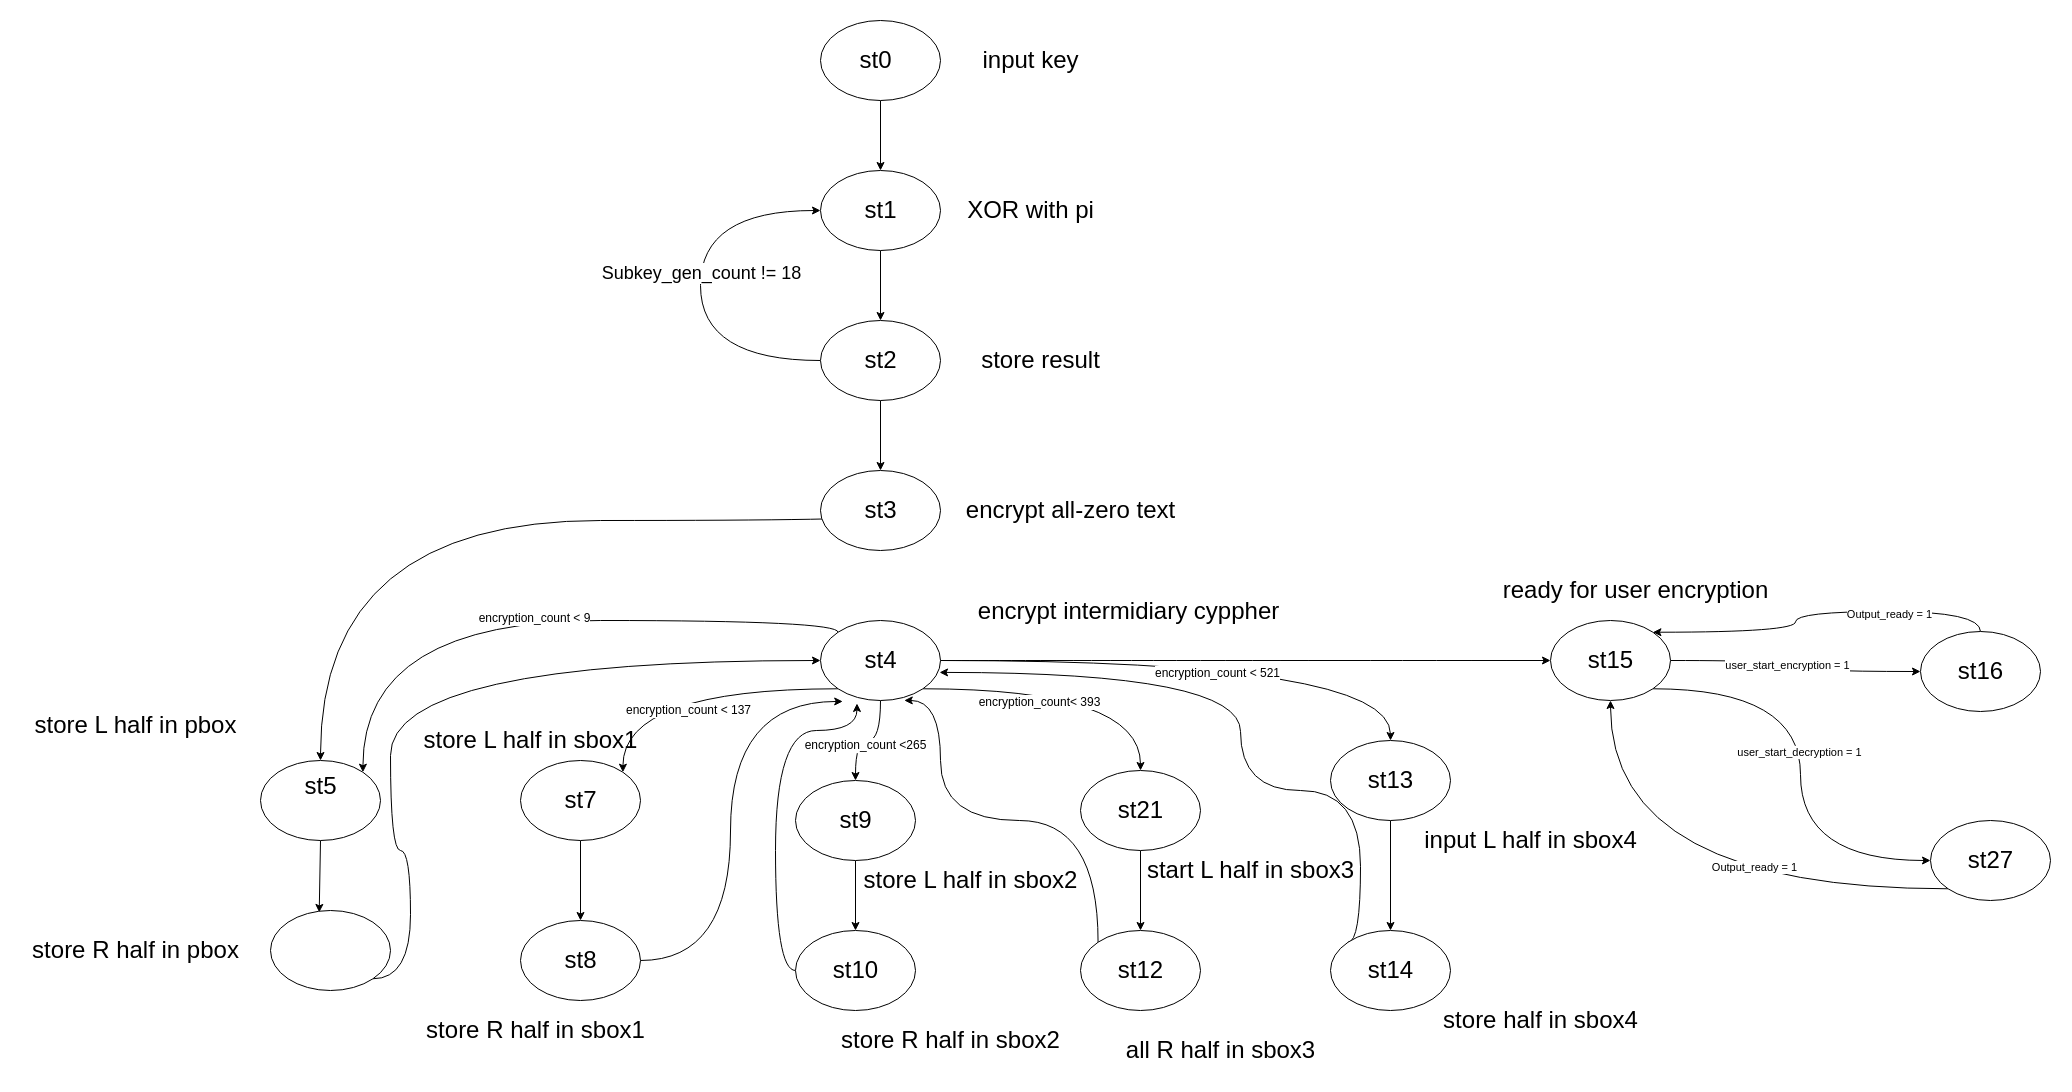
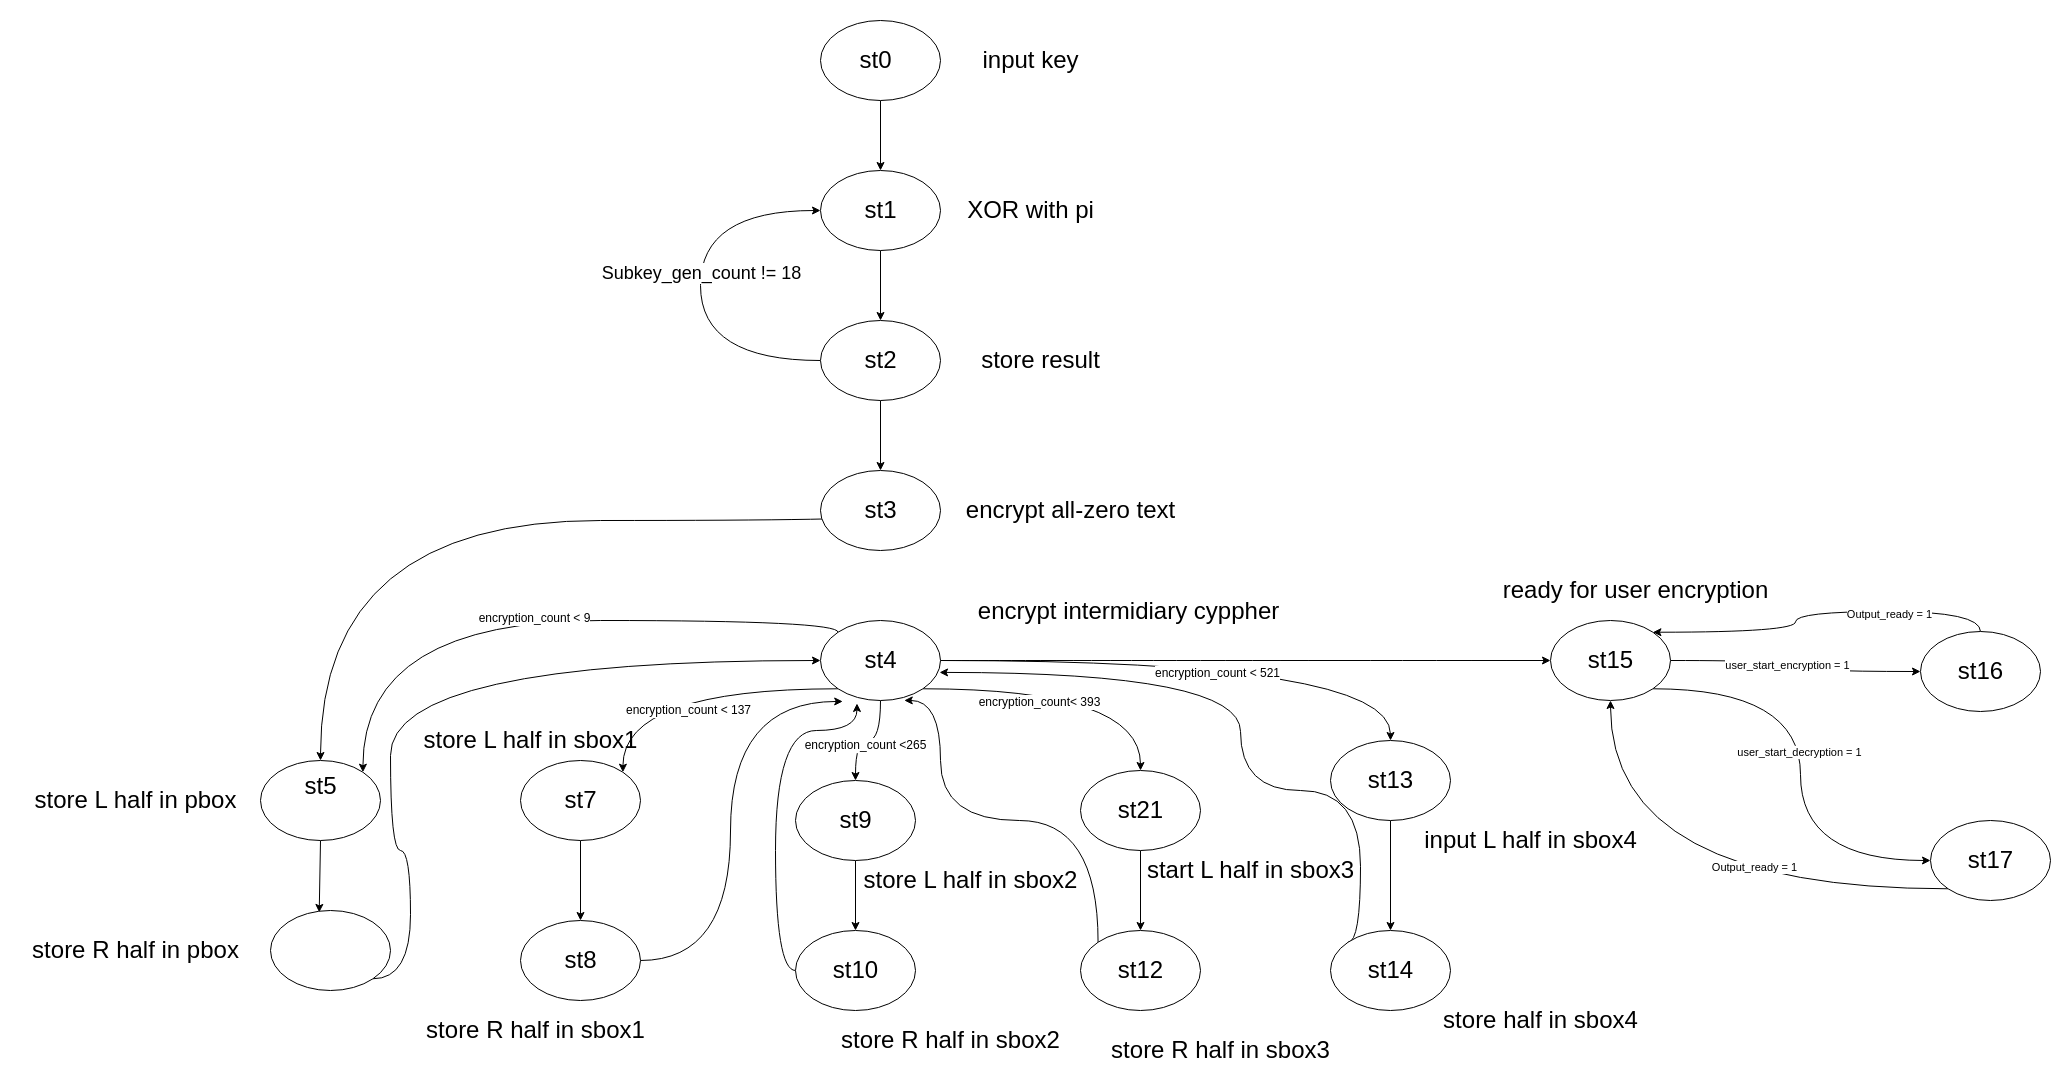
(136, 726) -> (136, 801)
(1991, 861) -> (1991, 861)
(1221, 1051) -> (1221, 1051)
